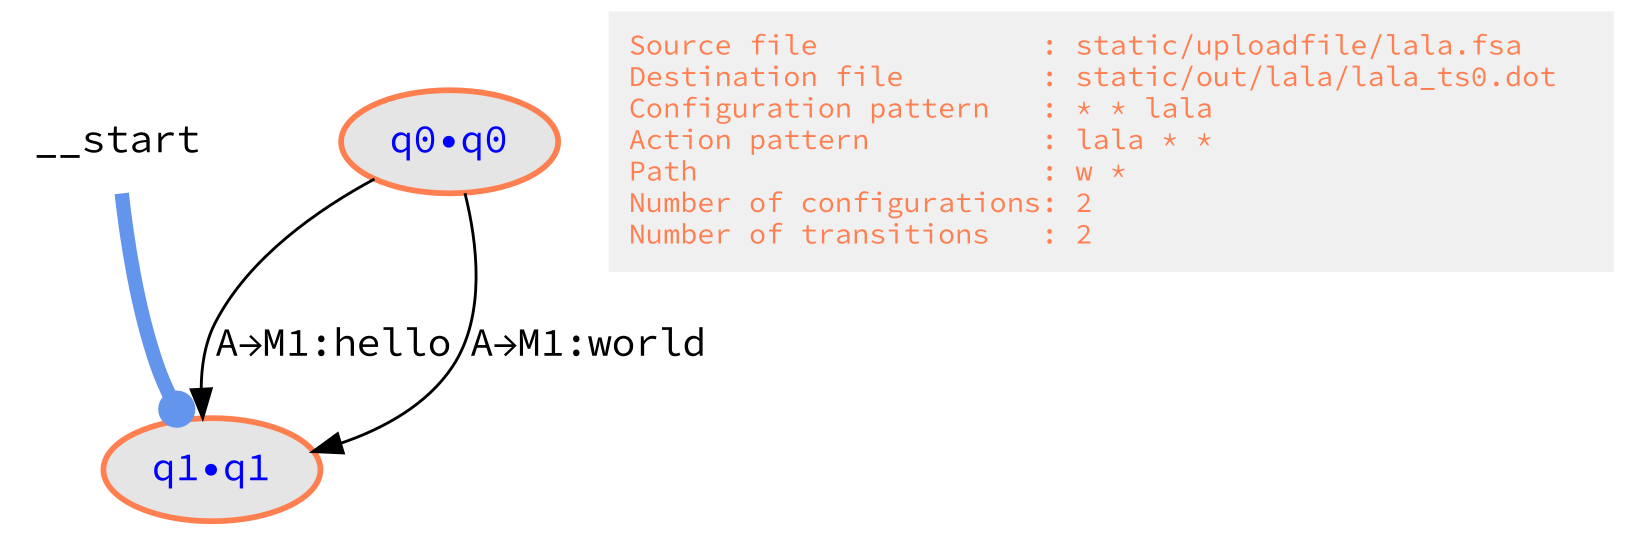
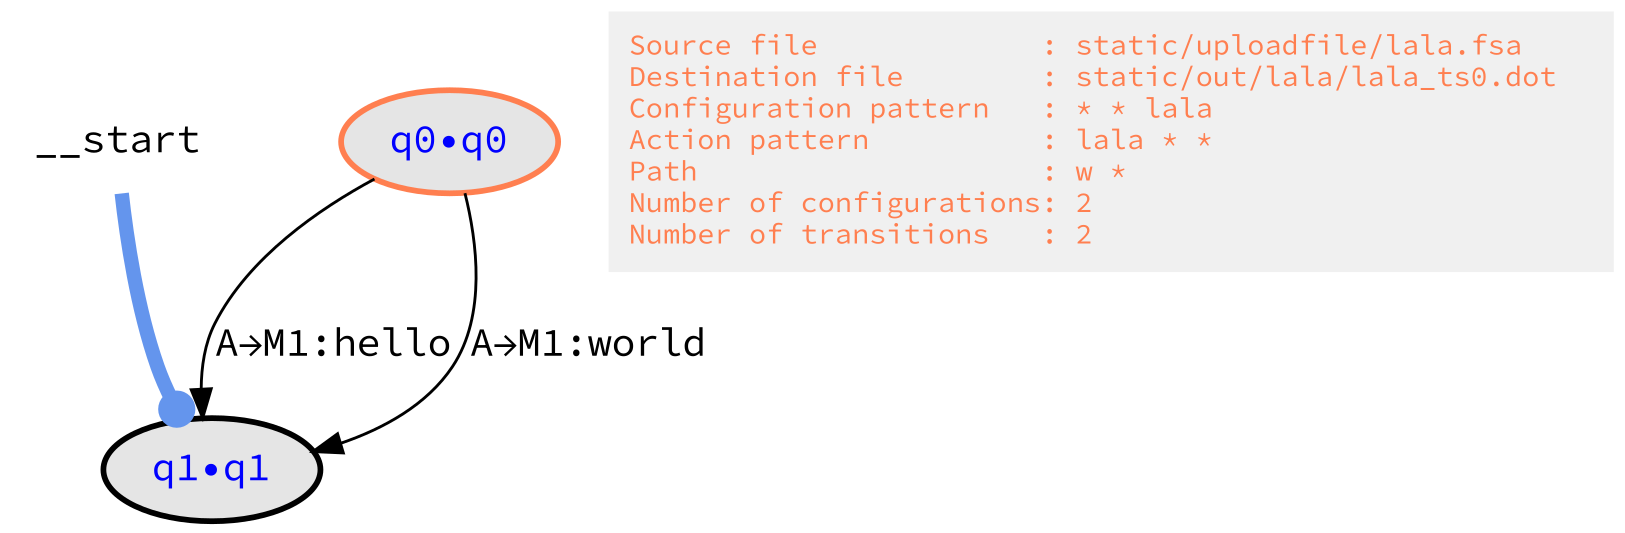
(212, 470) -> (212, 470)
